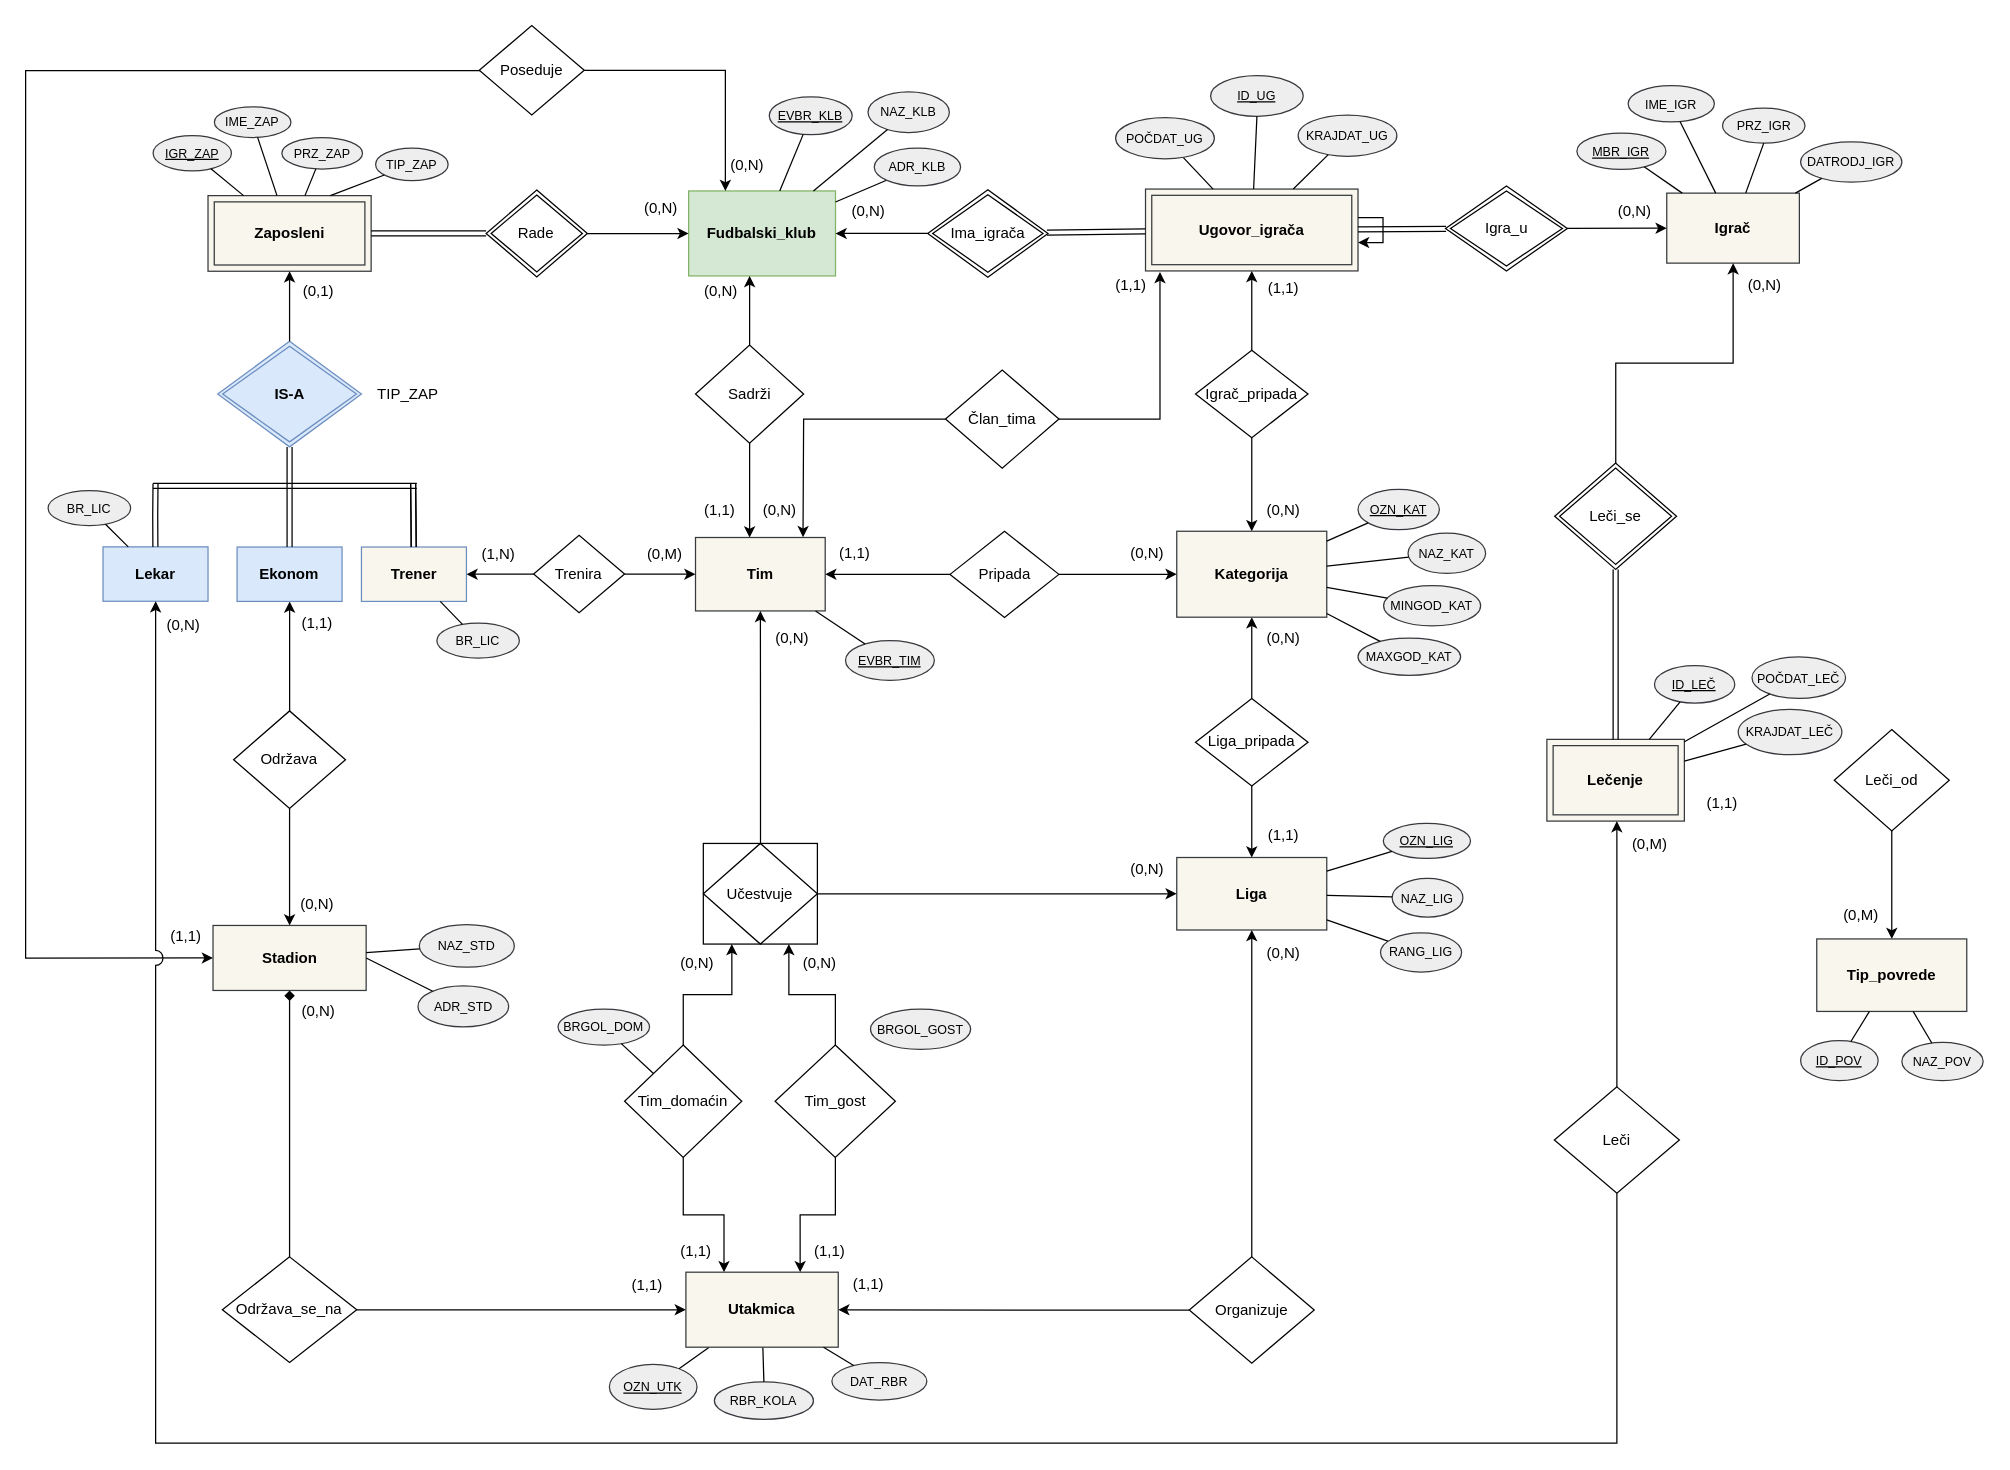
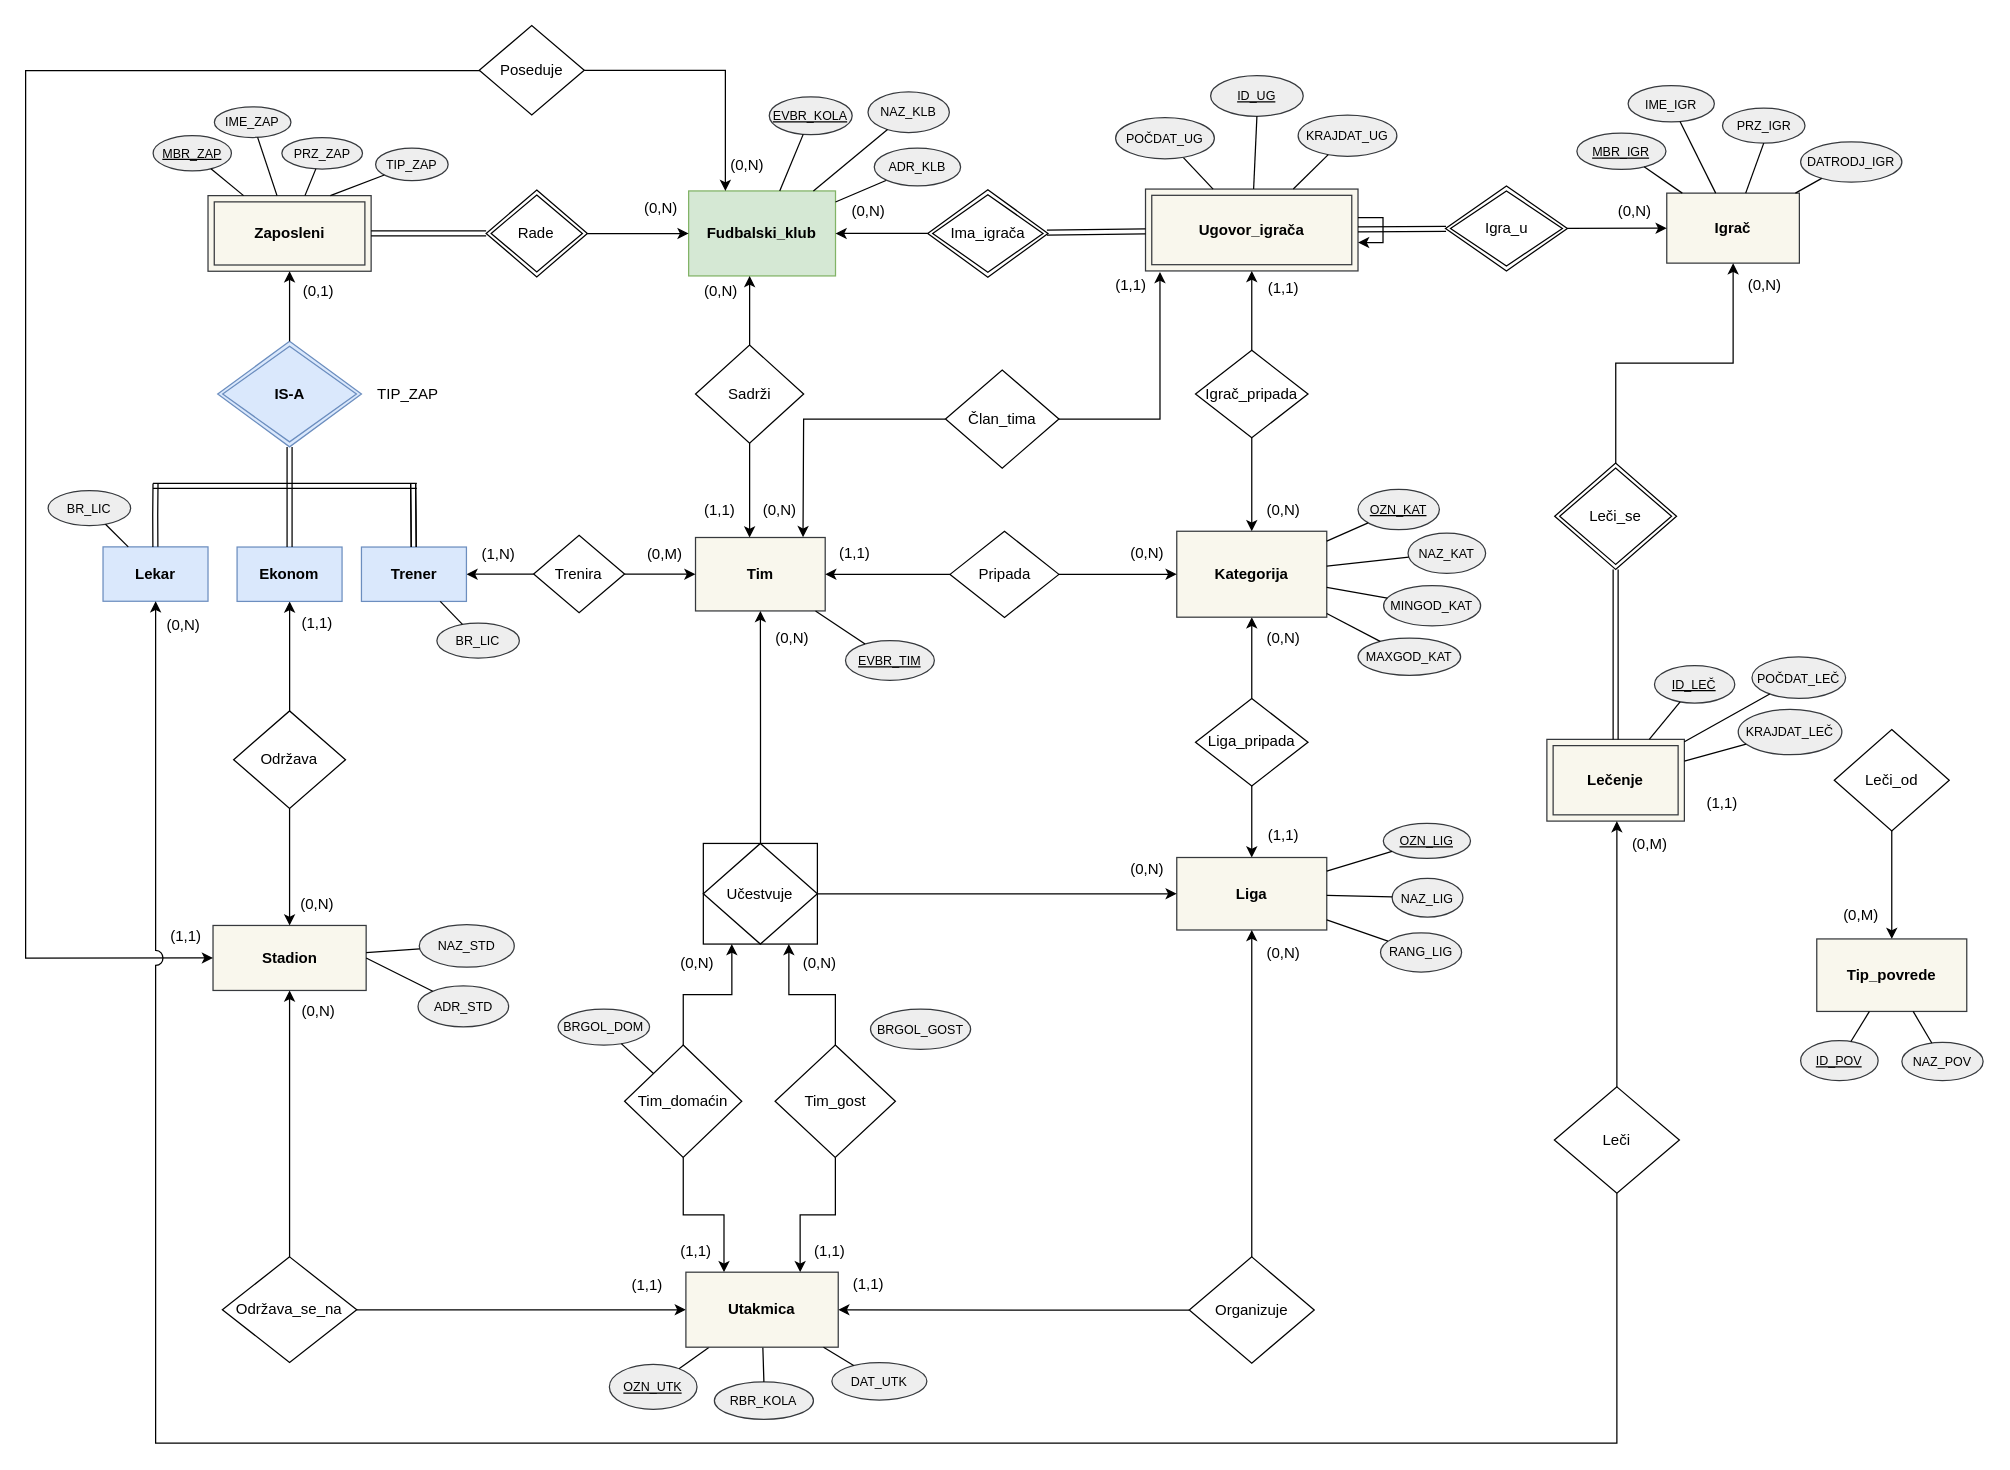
(811, 116) -> (811, 116)
(193, 153) -> (193, 153)
(414, 574) -> (414, 574)
(290, 1001) -> (290, 1000)
(879, 1382) -> (879, 1382)
